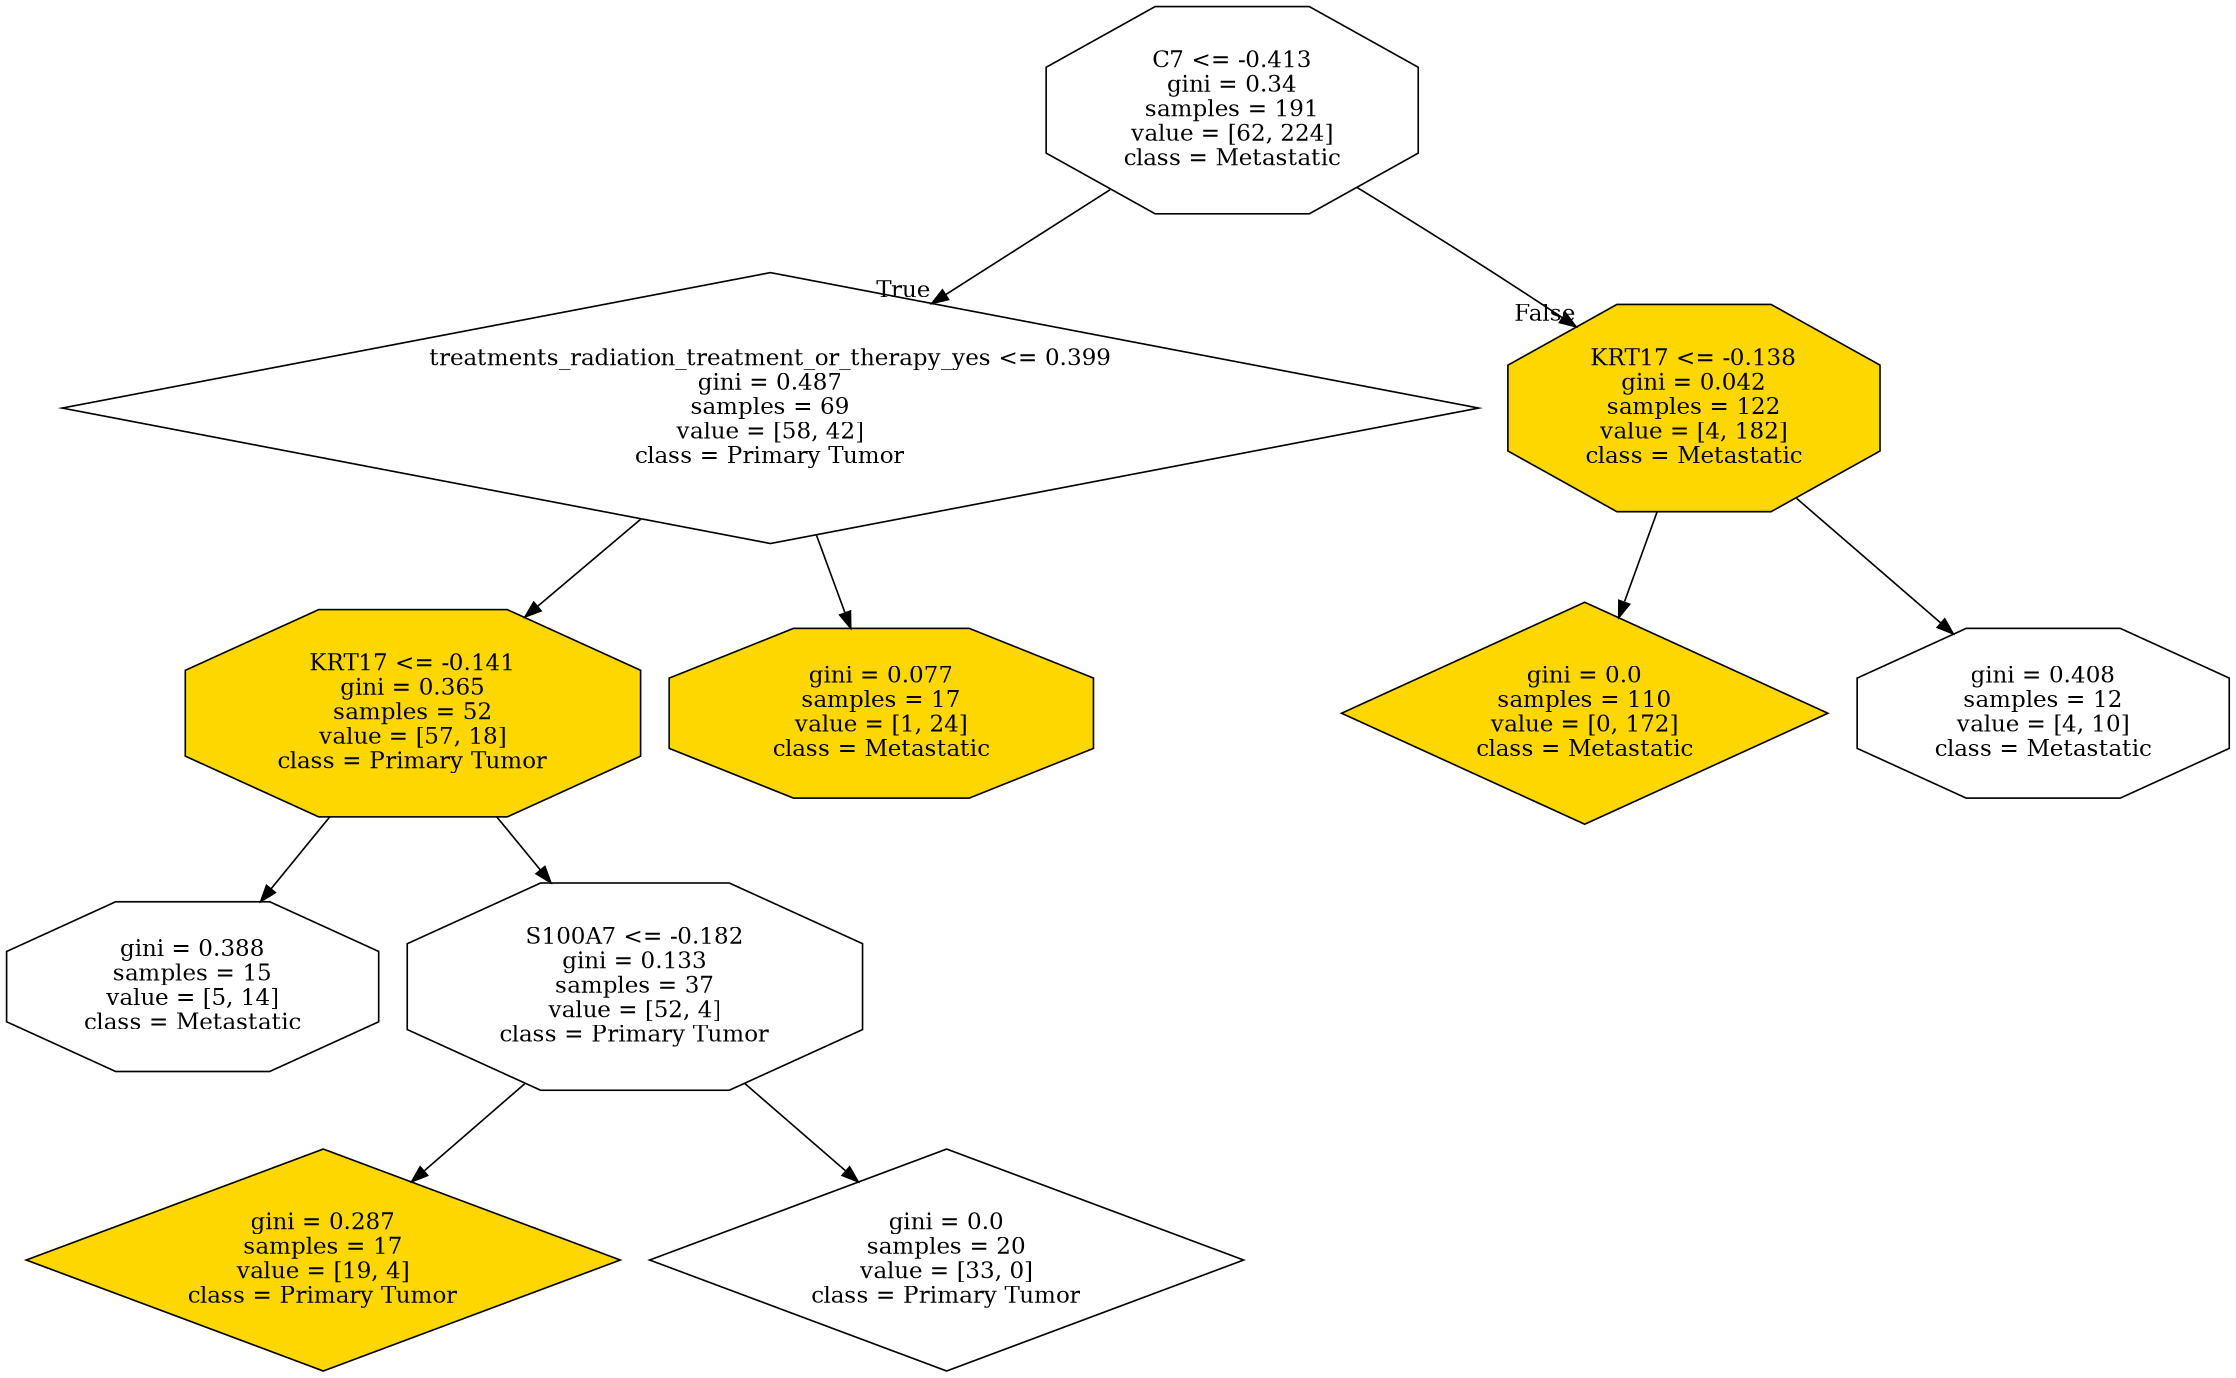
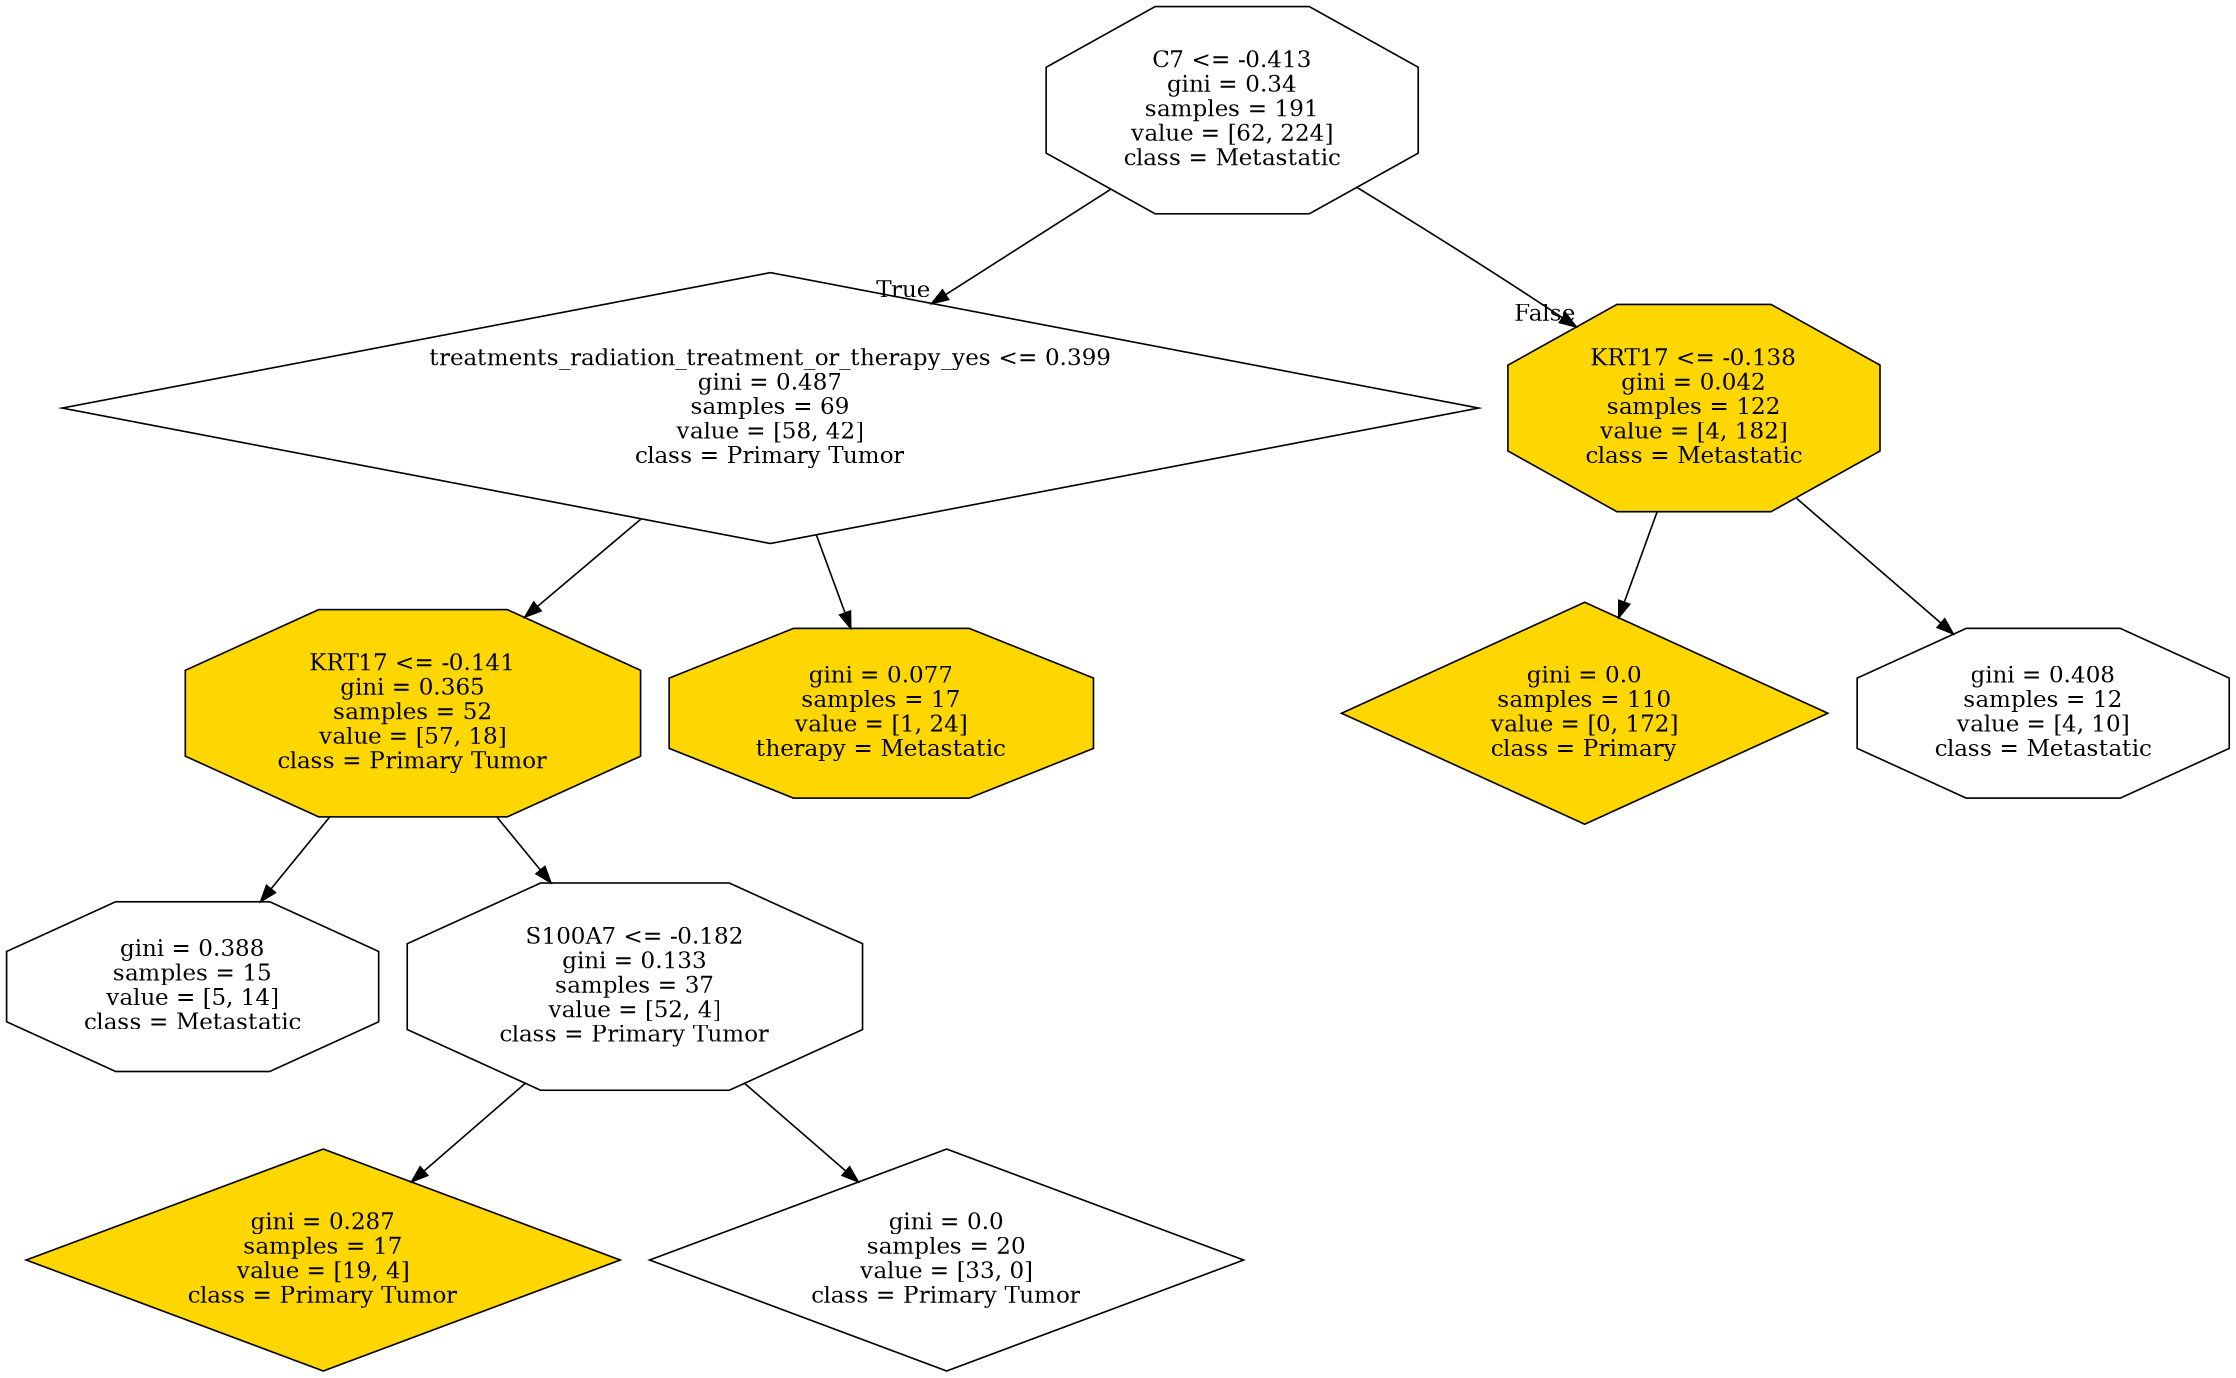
(881, 713) -> (881, 713)
(1585, 713) -> (1585, 713)
